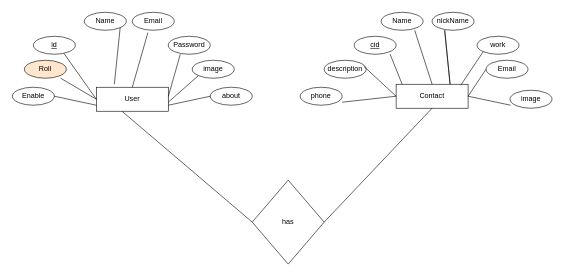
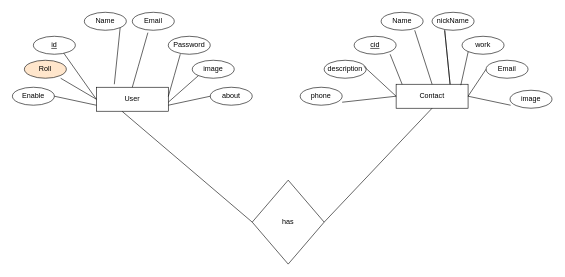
(498, 45) -> (483, 45)
